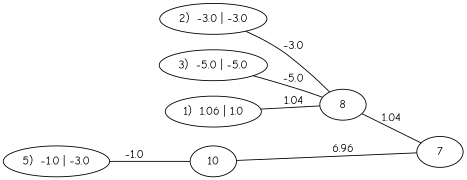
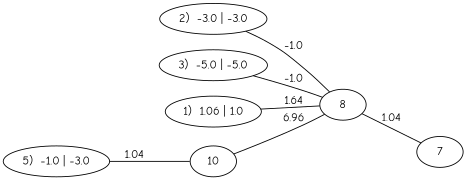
(294, 46) -> (294, 46)
(294, 79) -> (294, 79)
(294, 101) -> (294, 101)
(134, 155) -> (134, 155)
(327, 157) -> (280, 135)
